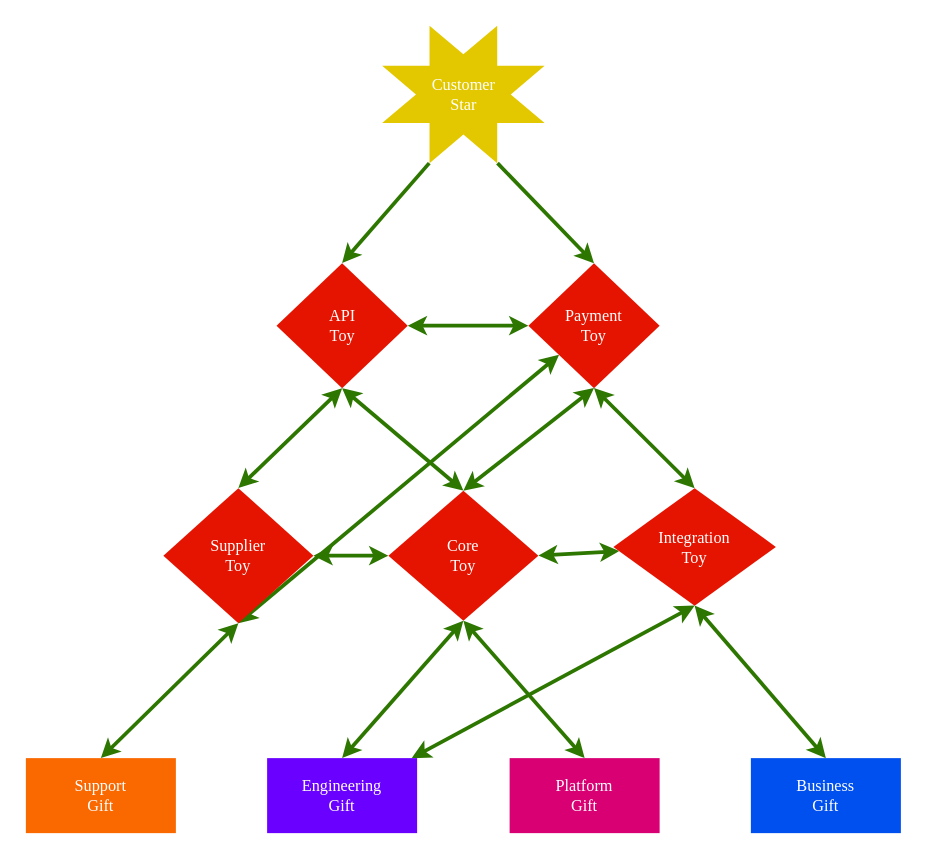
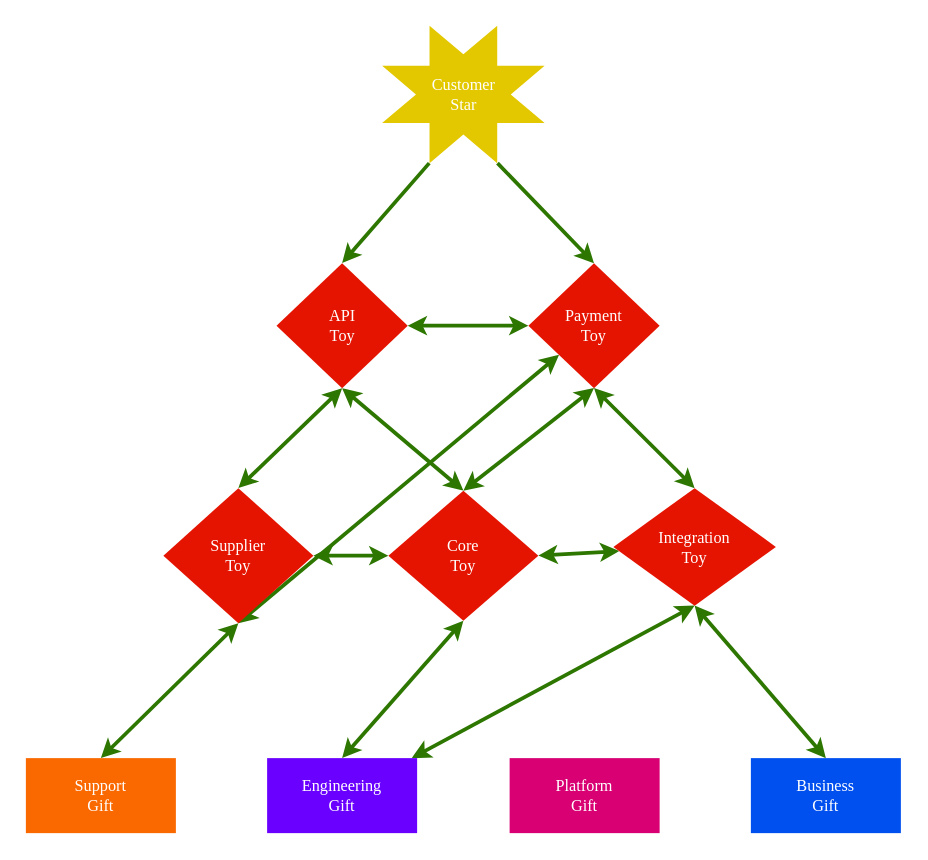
(524, 689) -> none
